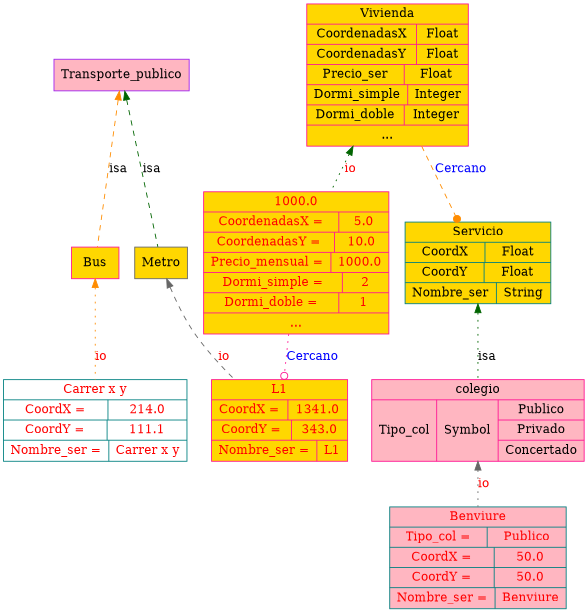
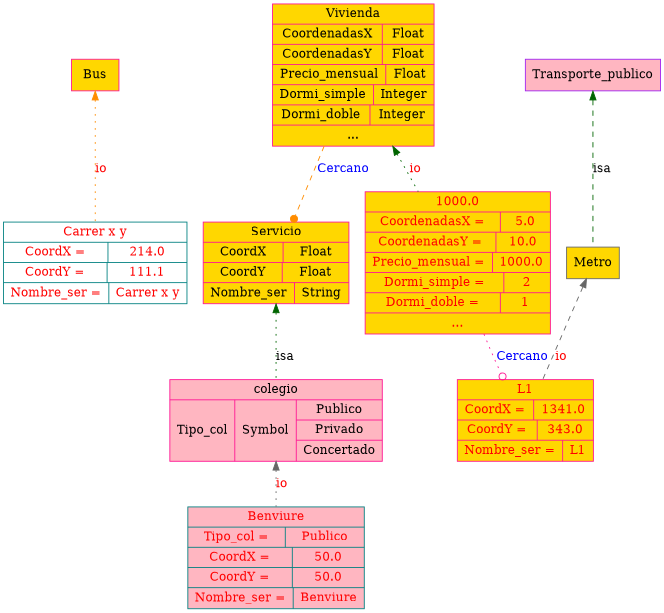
(356, 74) -> (329, 74)
(108, 173) -> none
(478, 263) -> (276, 263)
